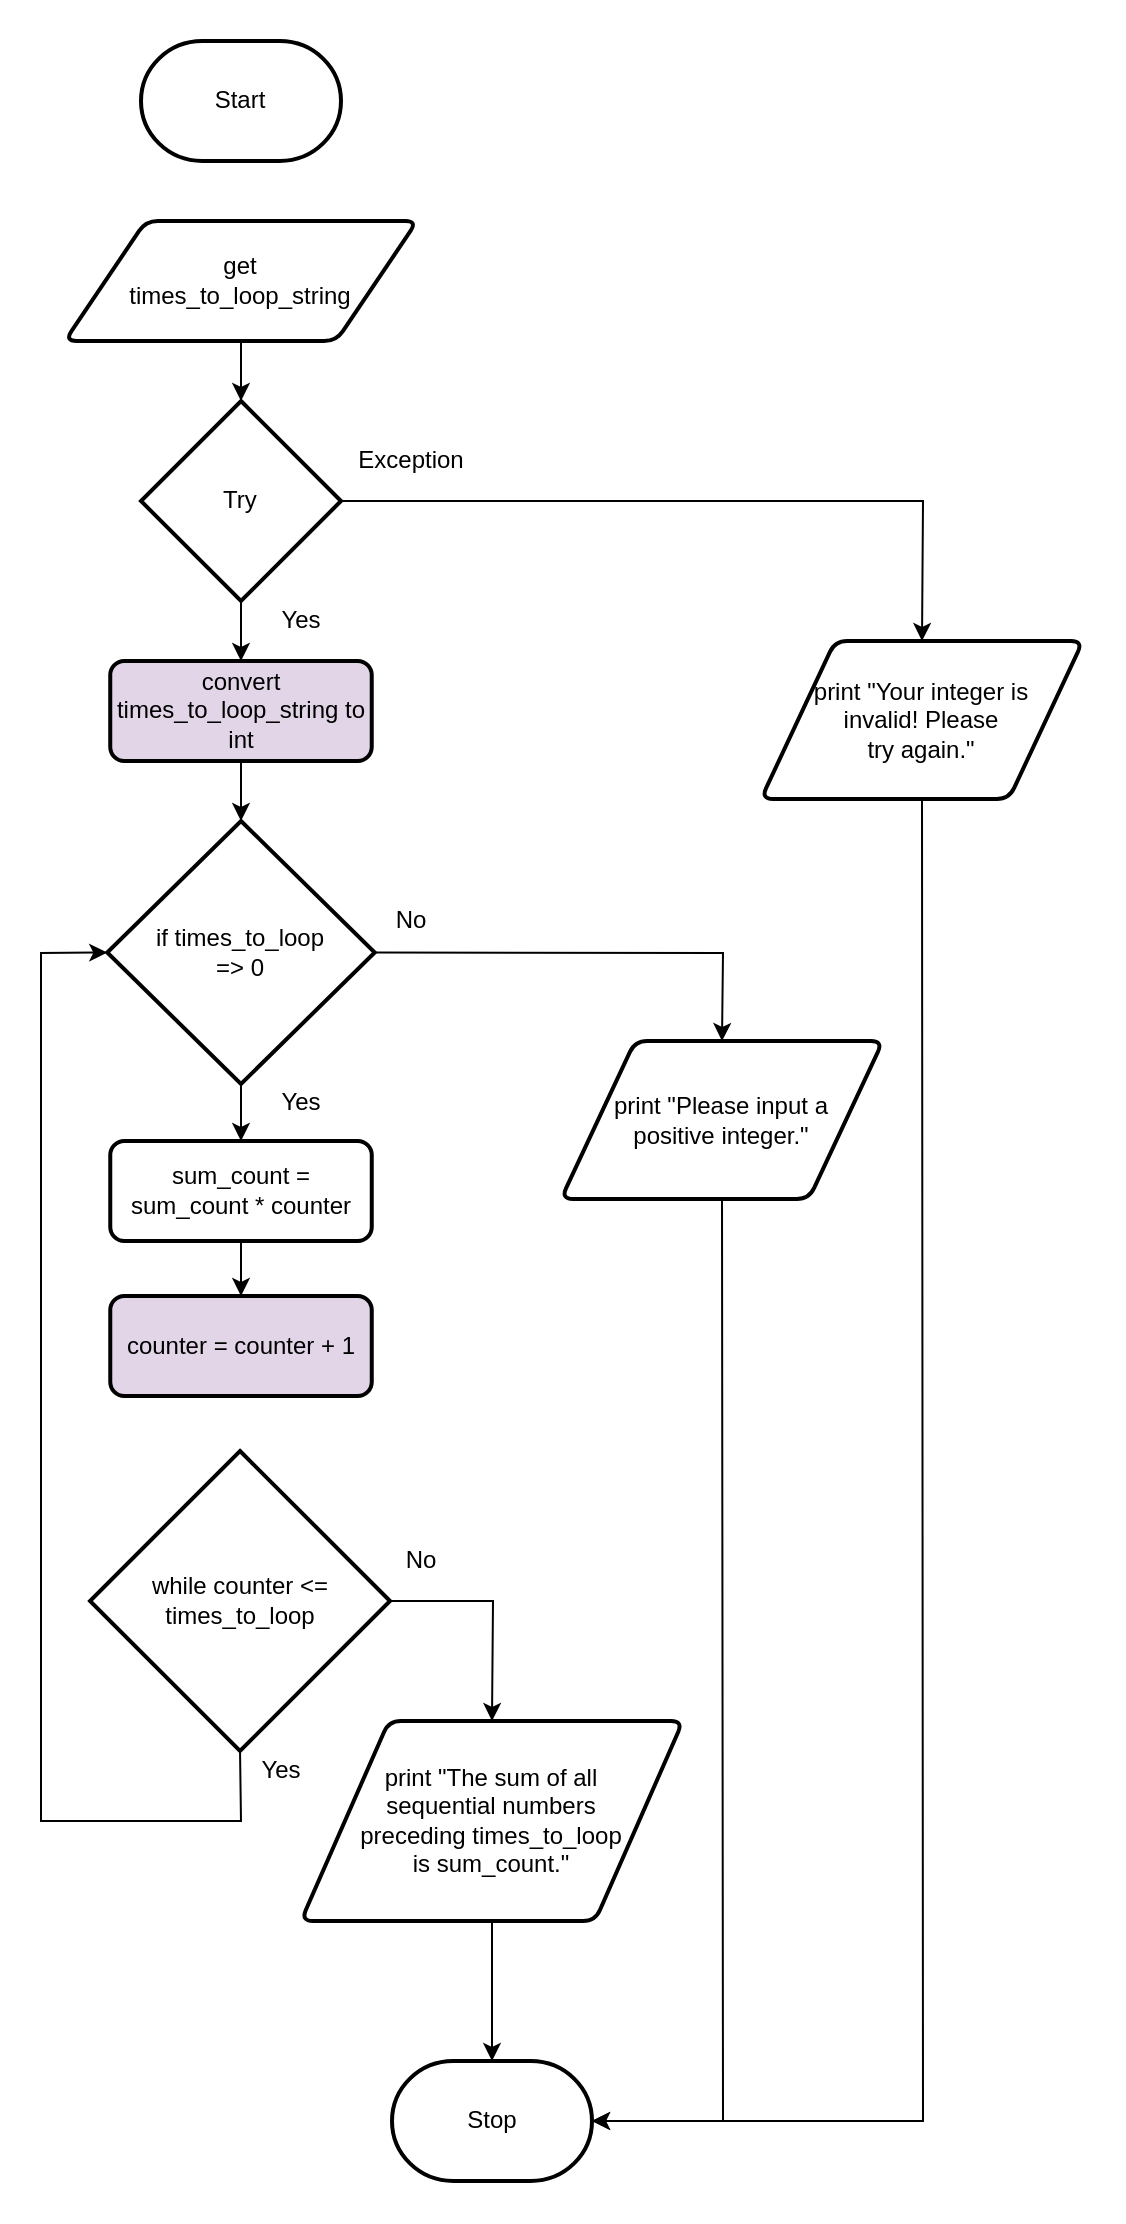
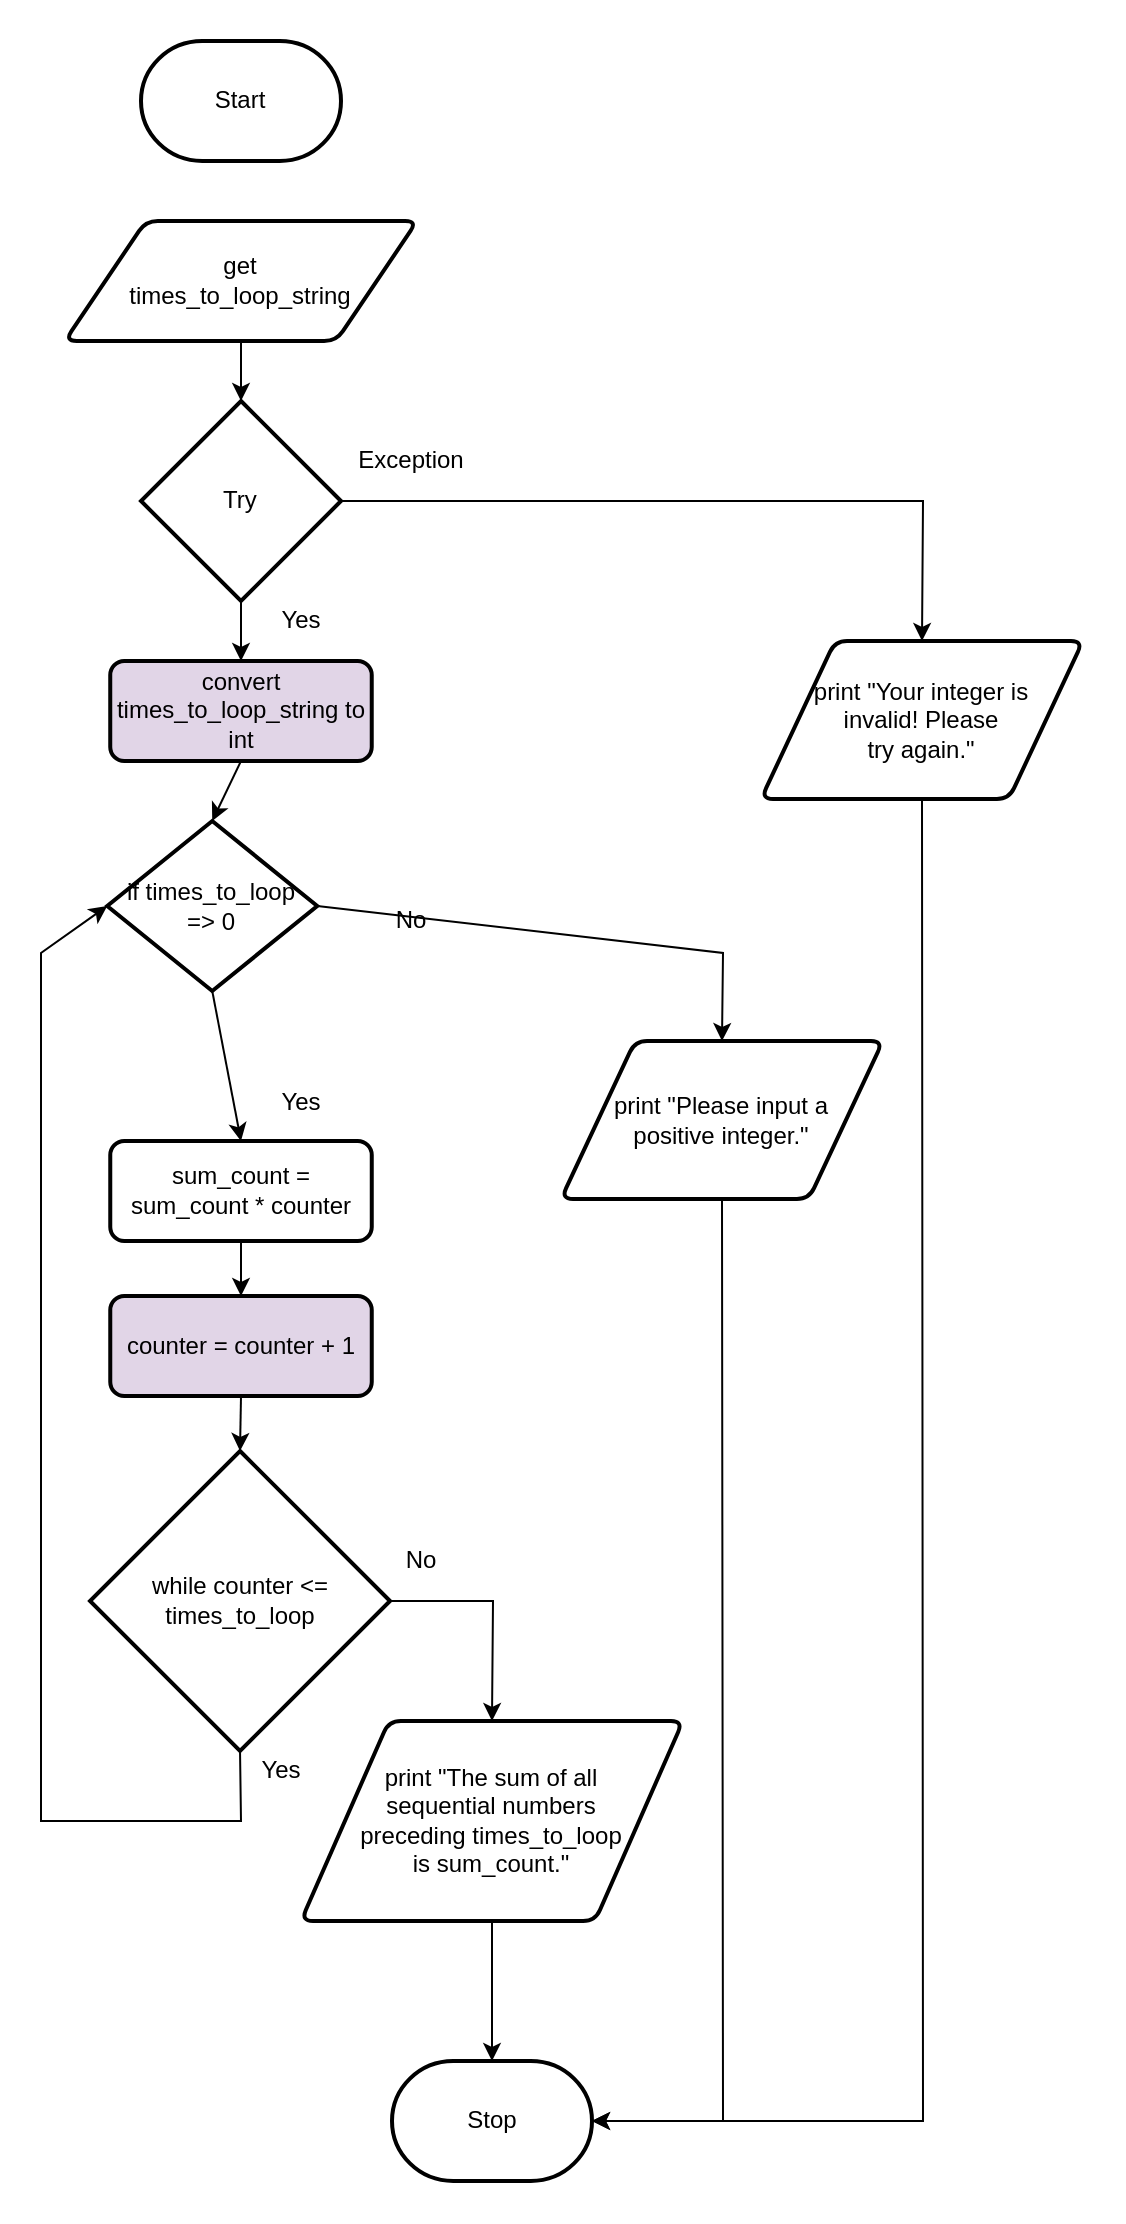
(241, 952) -> (212, 906)
none -> (241, 1417)
